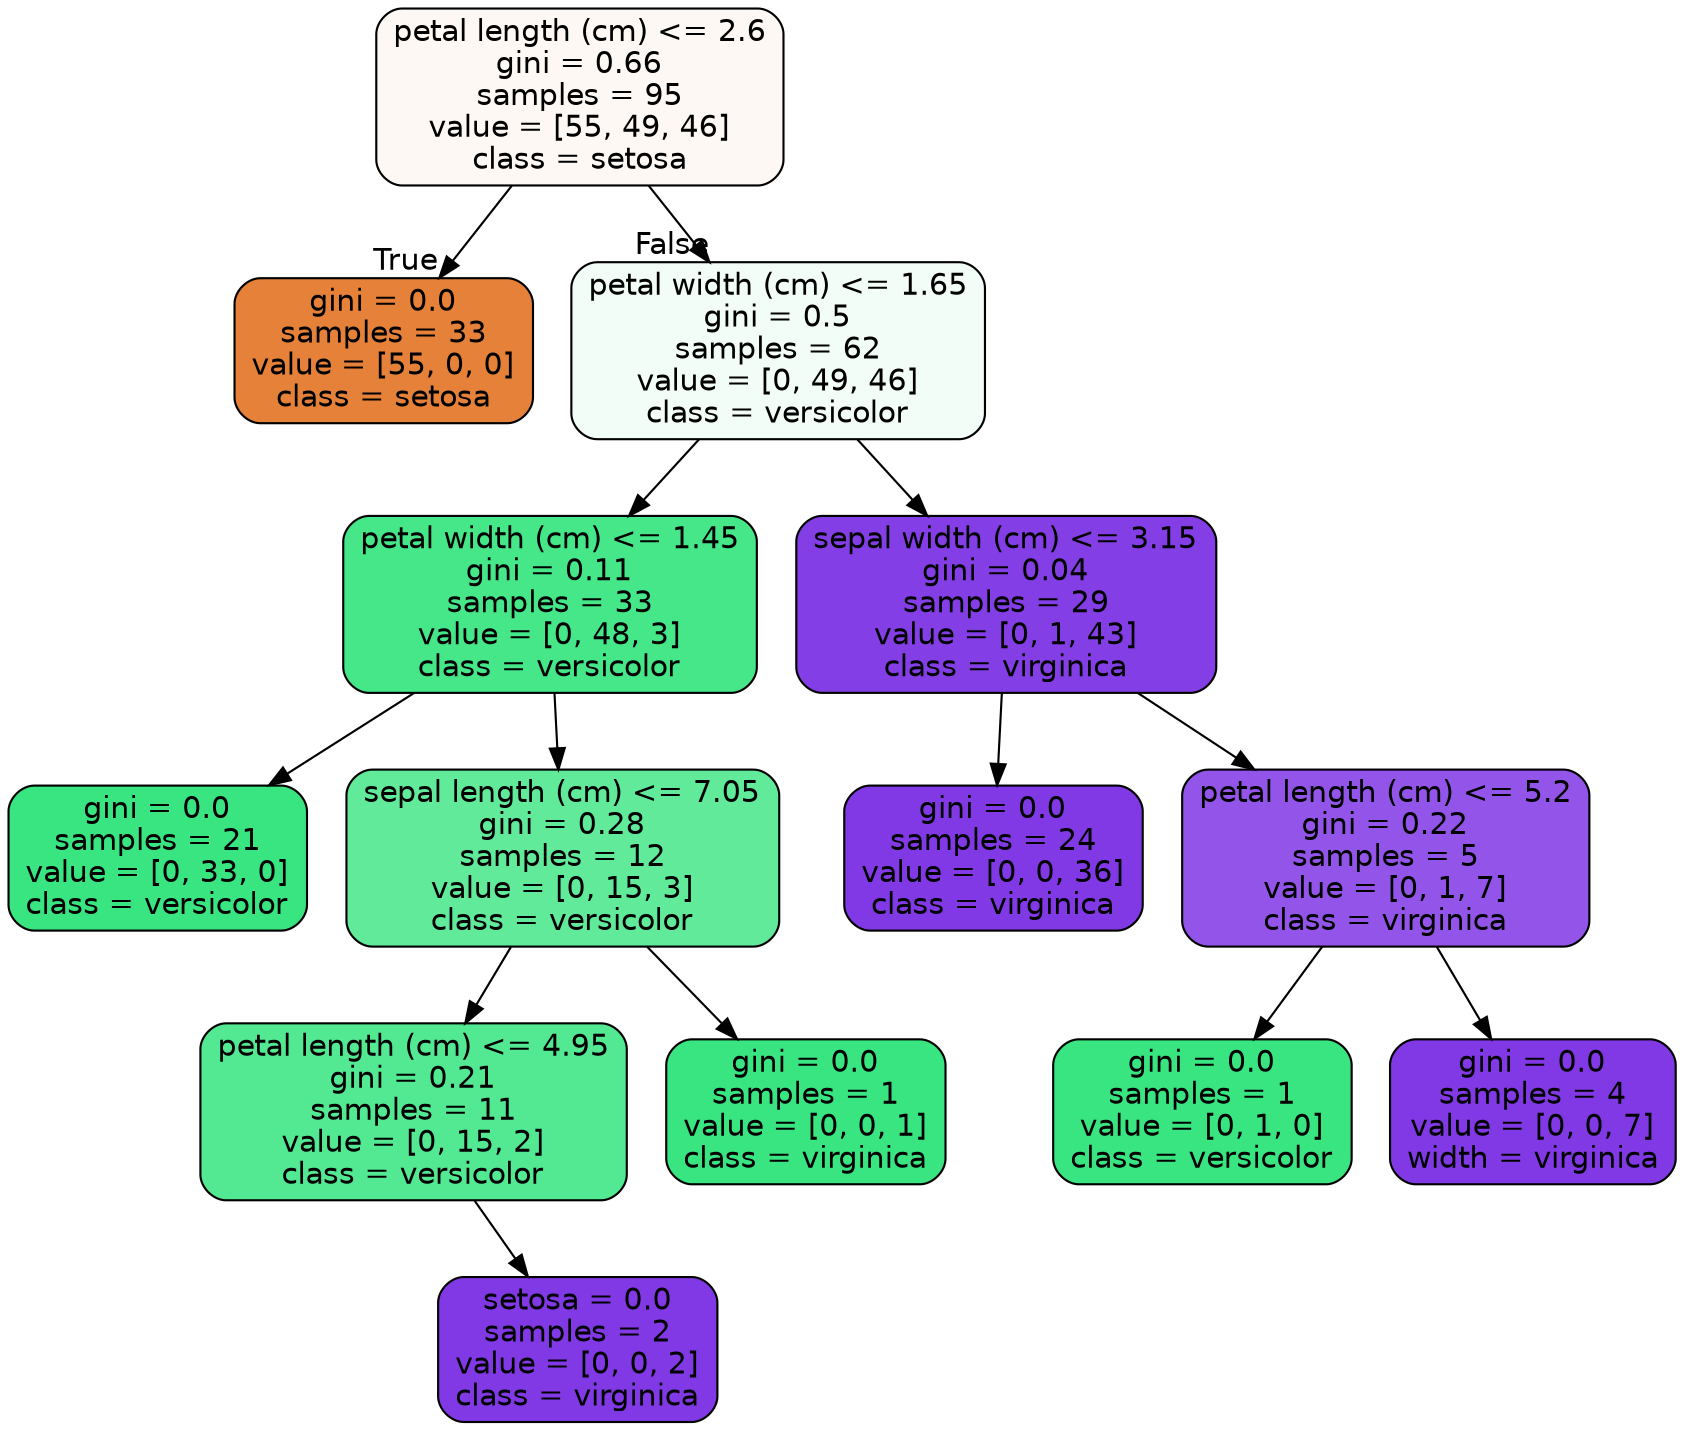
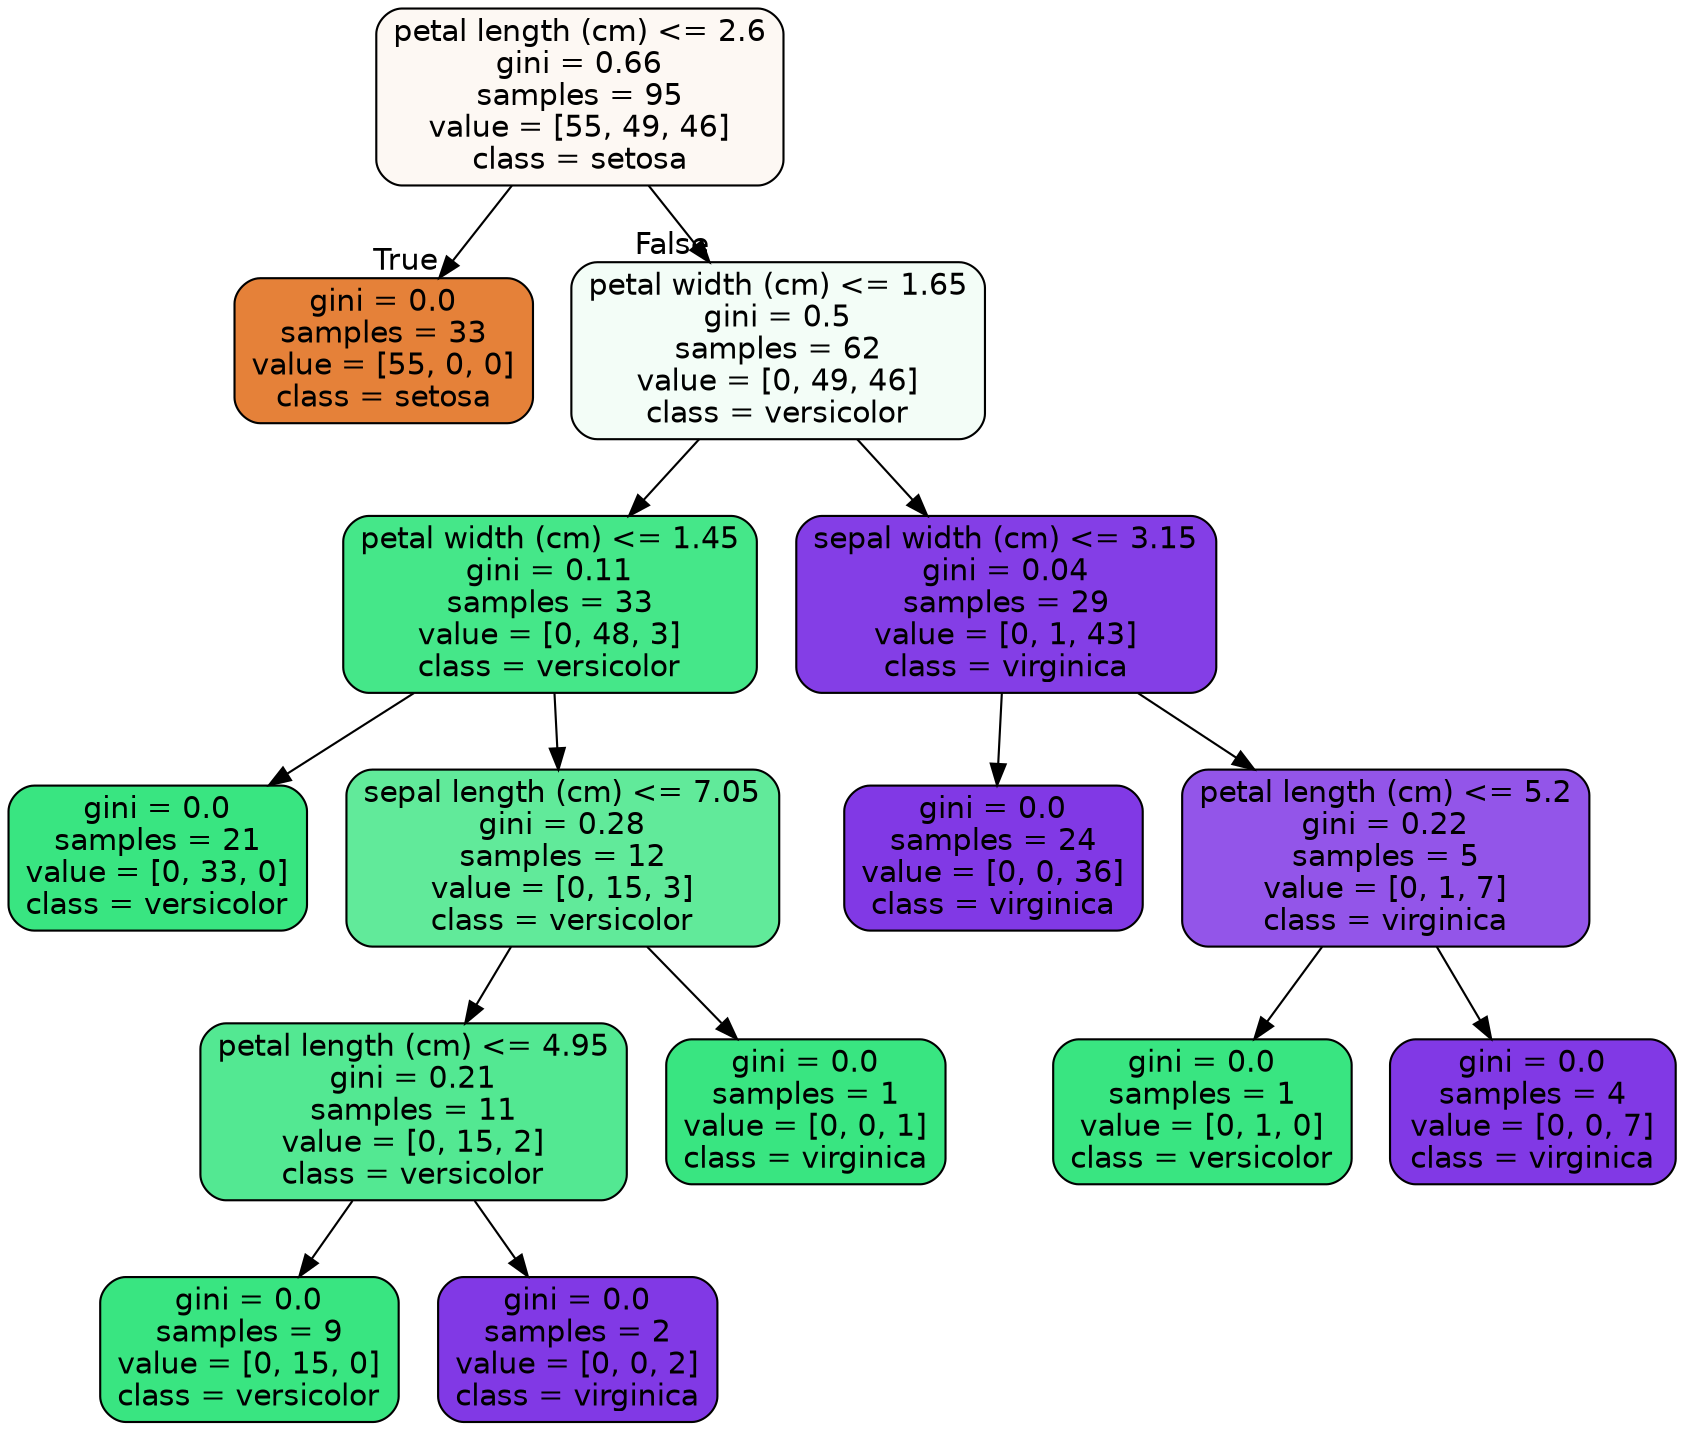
(1533, 1112) -> (1533, 1112)
none -> (249, 1350)
(578, 1350) -> (578, 1350)
